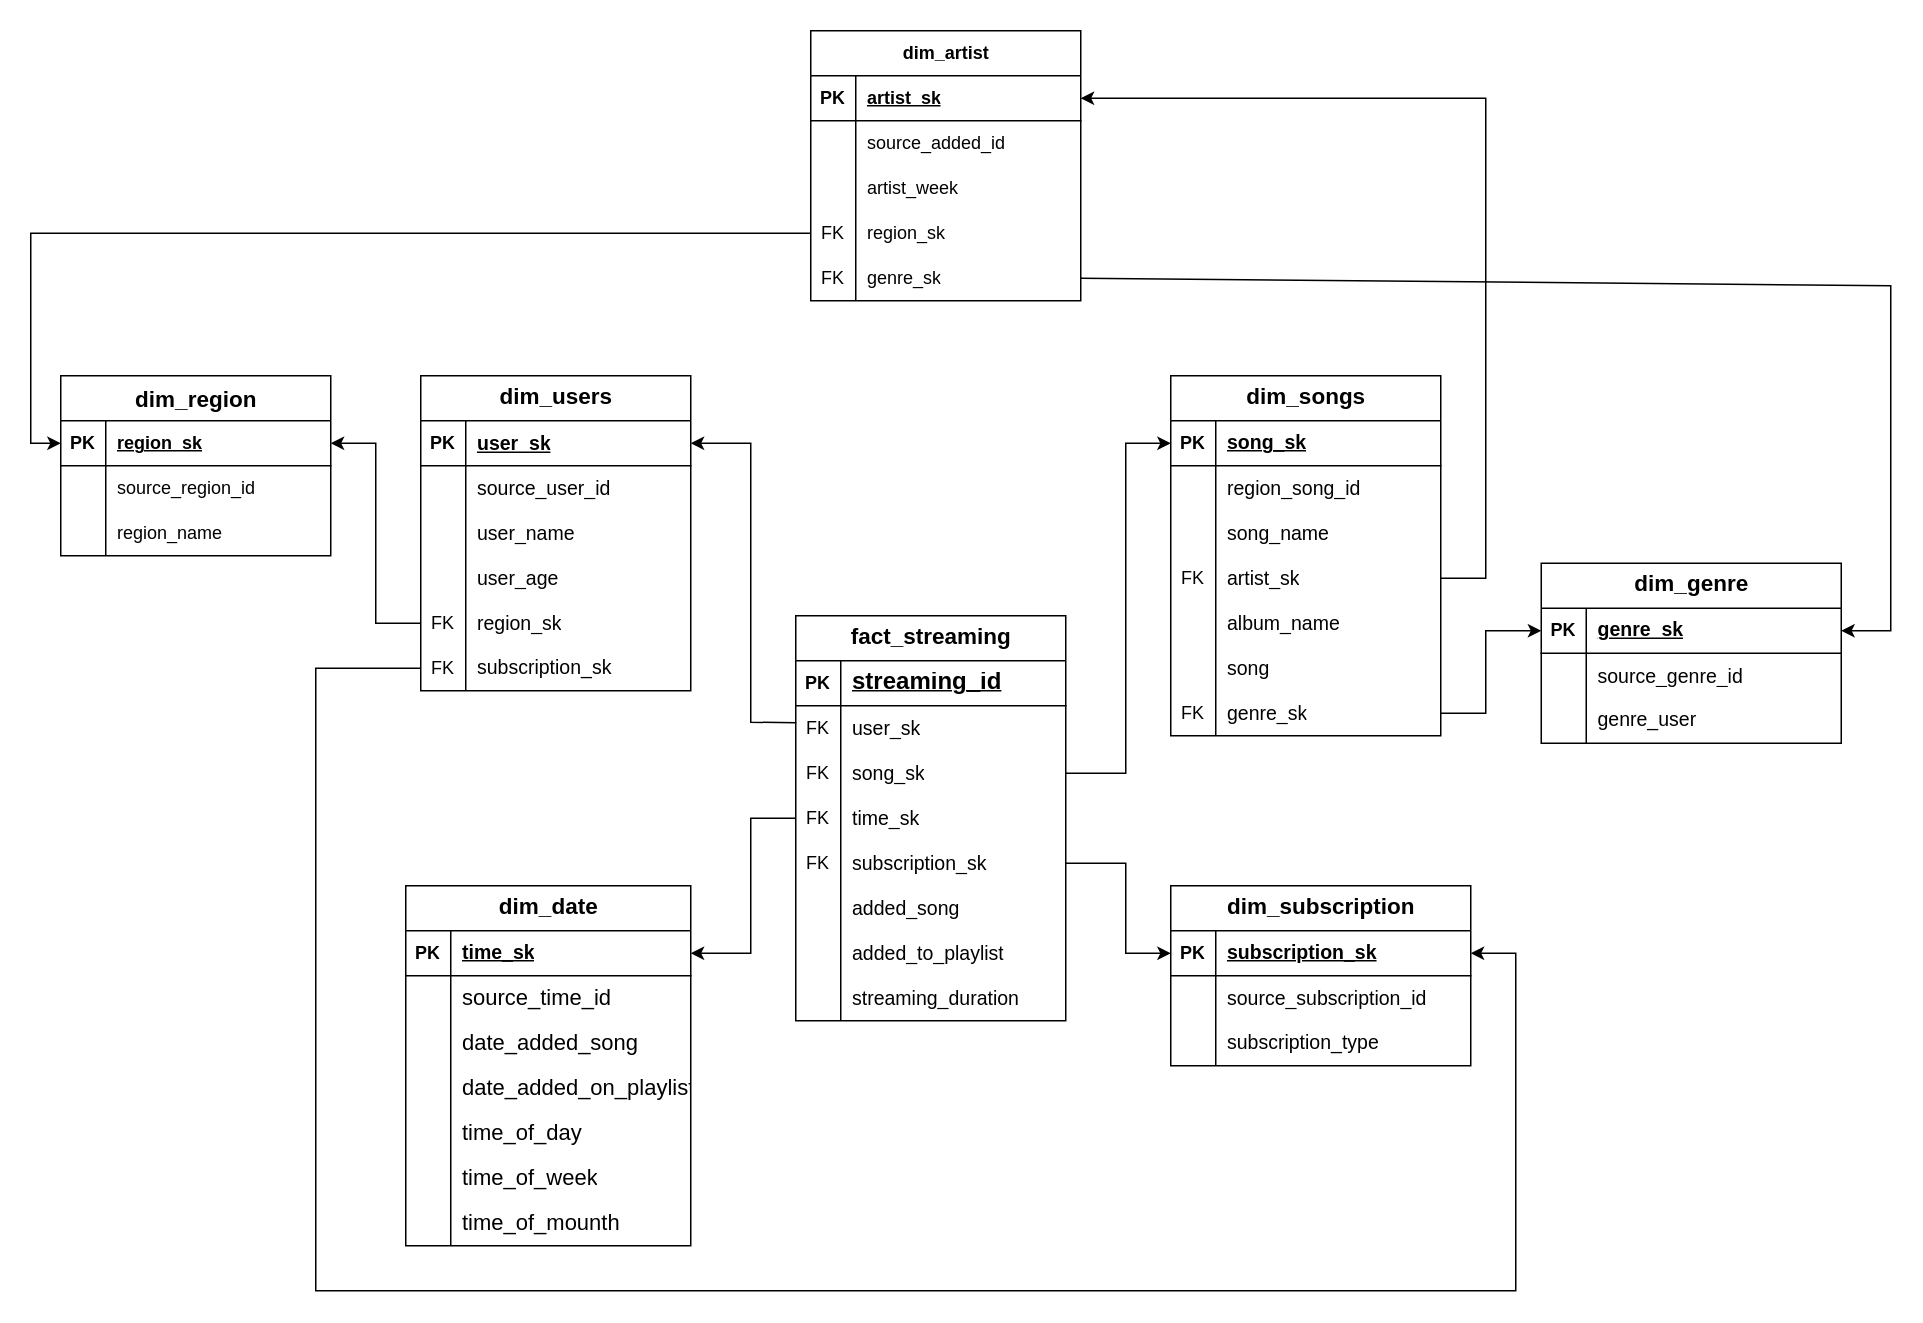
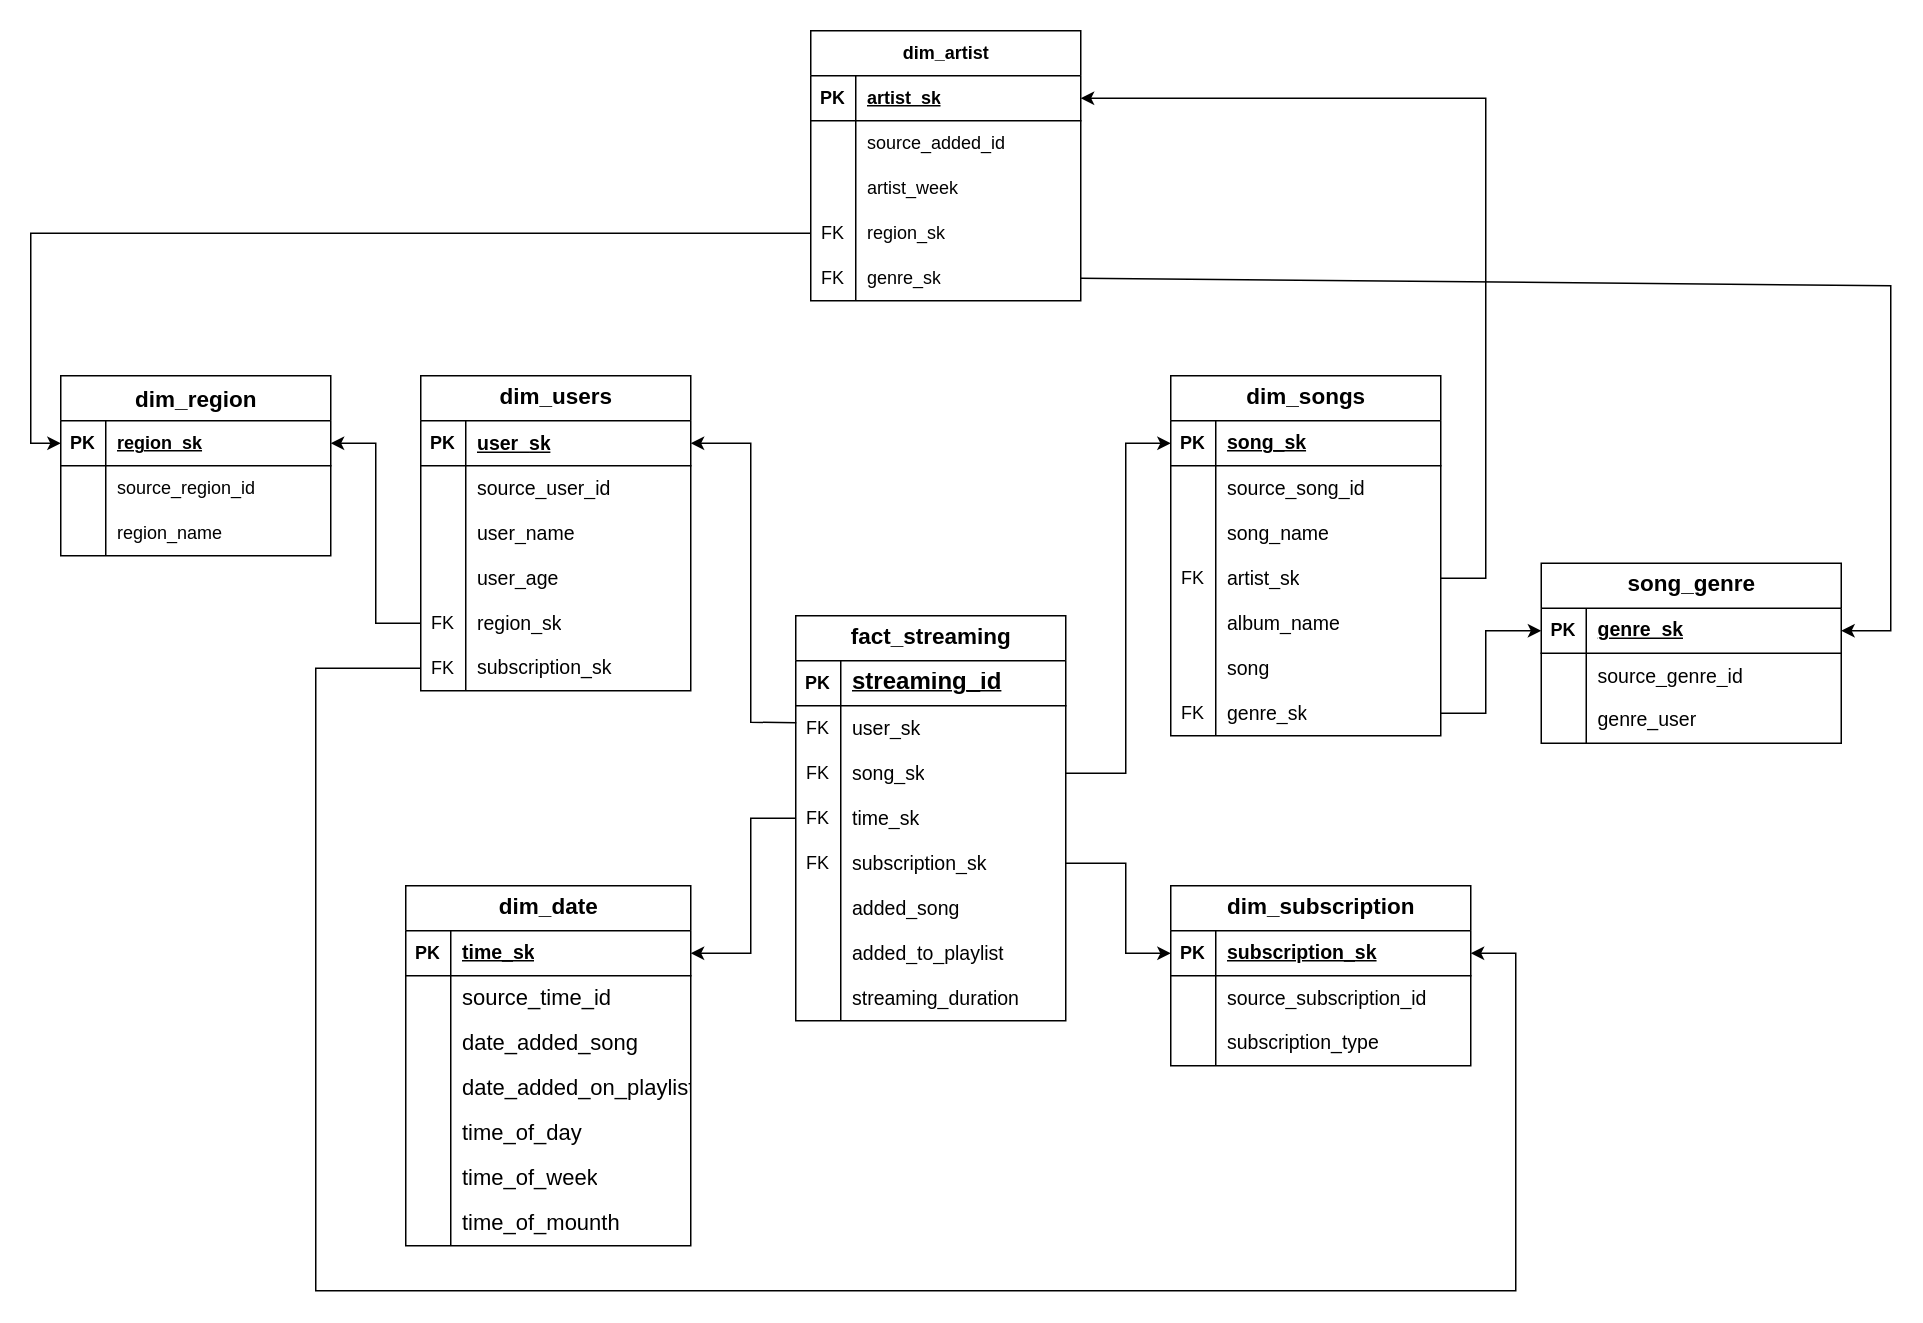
(1294, 488) -> (1296, 488)
(1692, 586) -> (1692, 586)
